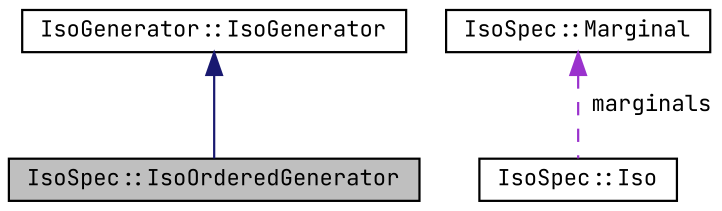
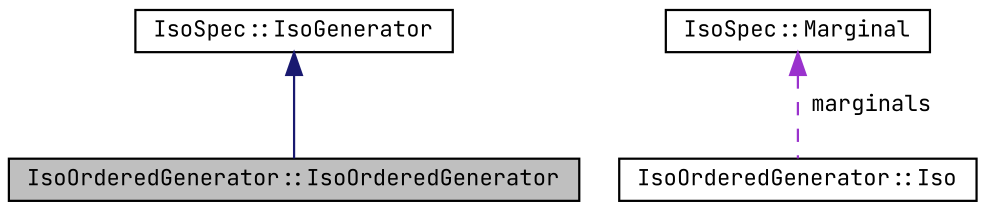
(214, 31) -> (294, 31)
(214, 180) -> (294, 180)
(578, 180) -> (798, 180)
